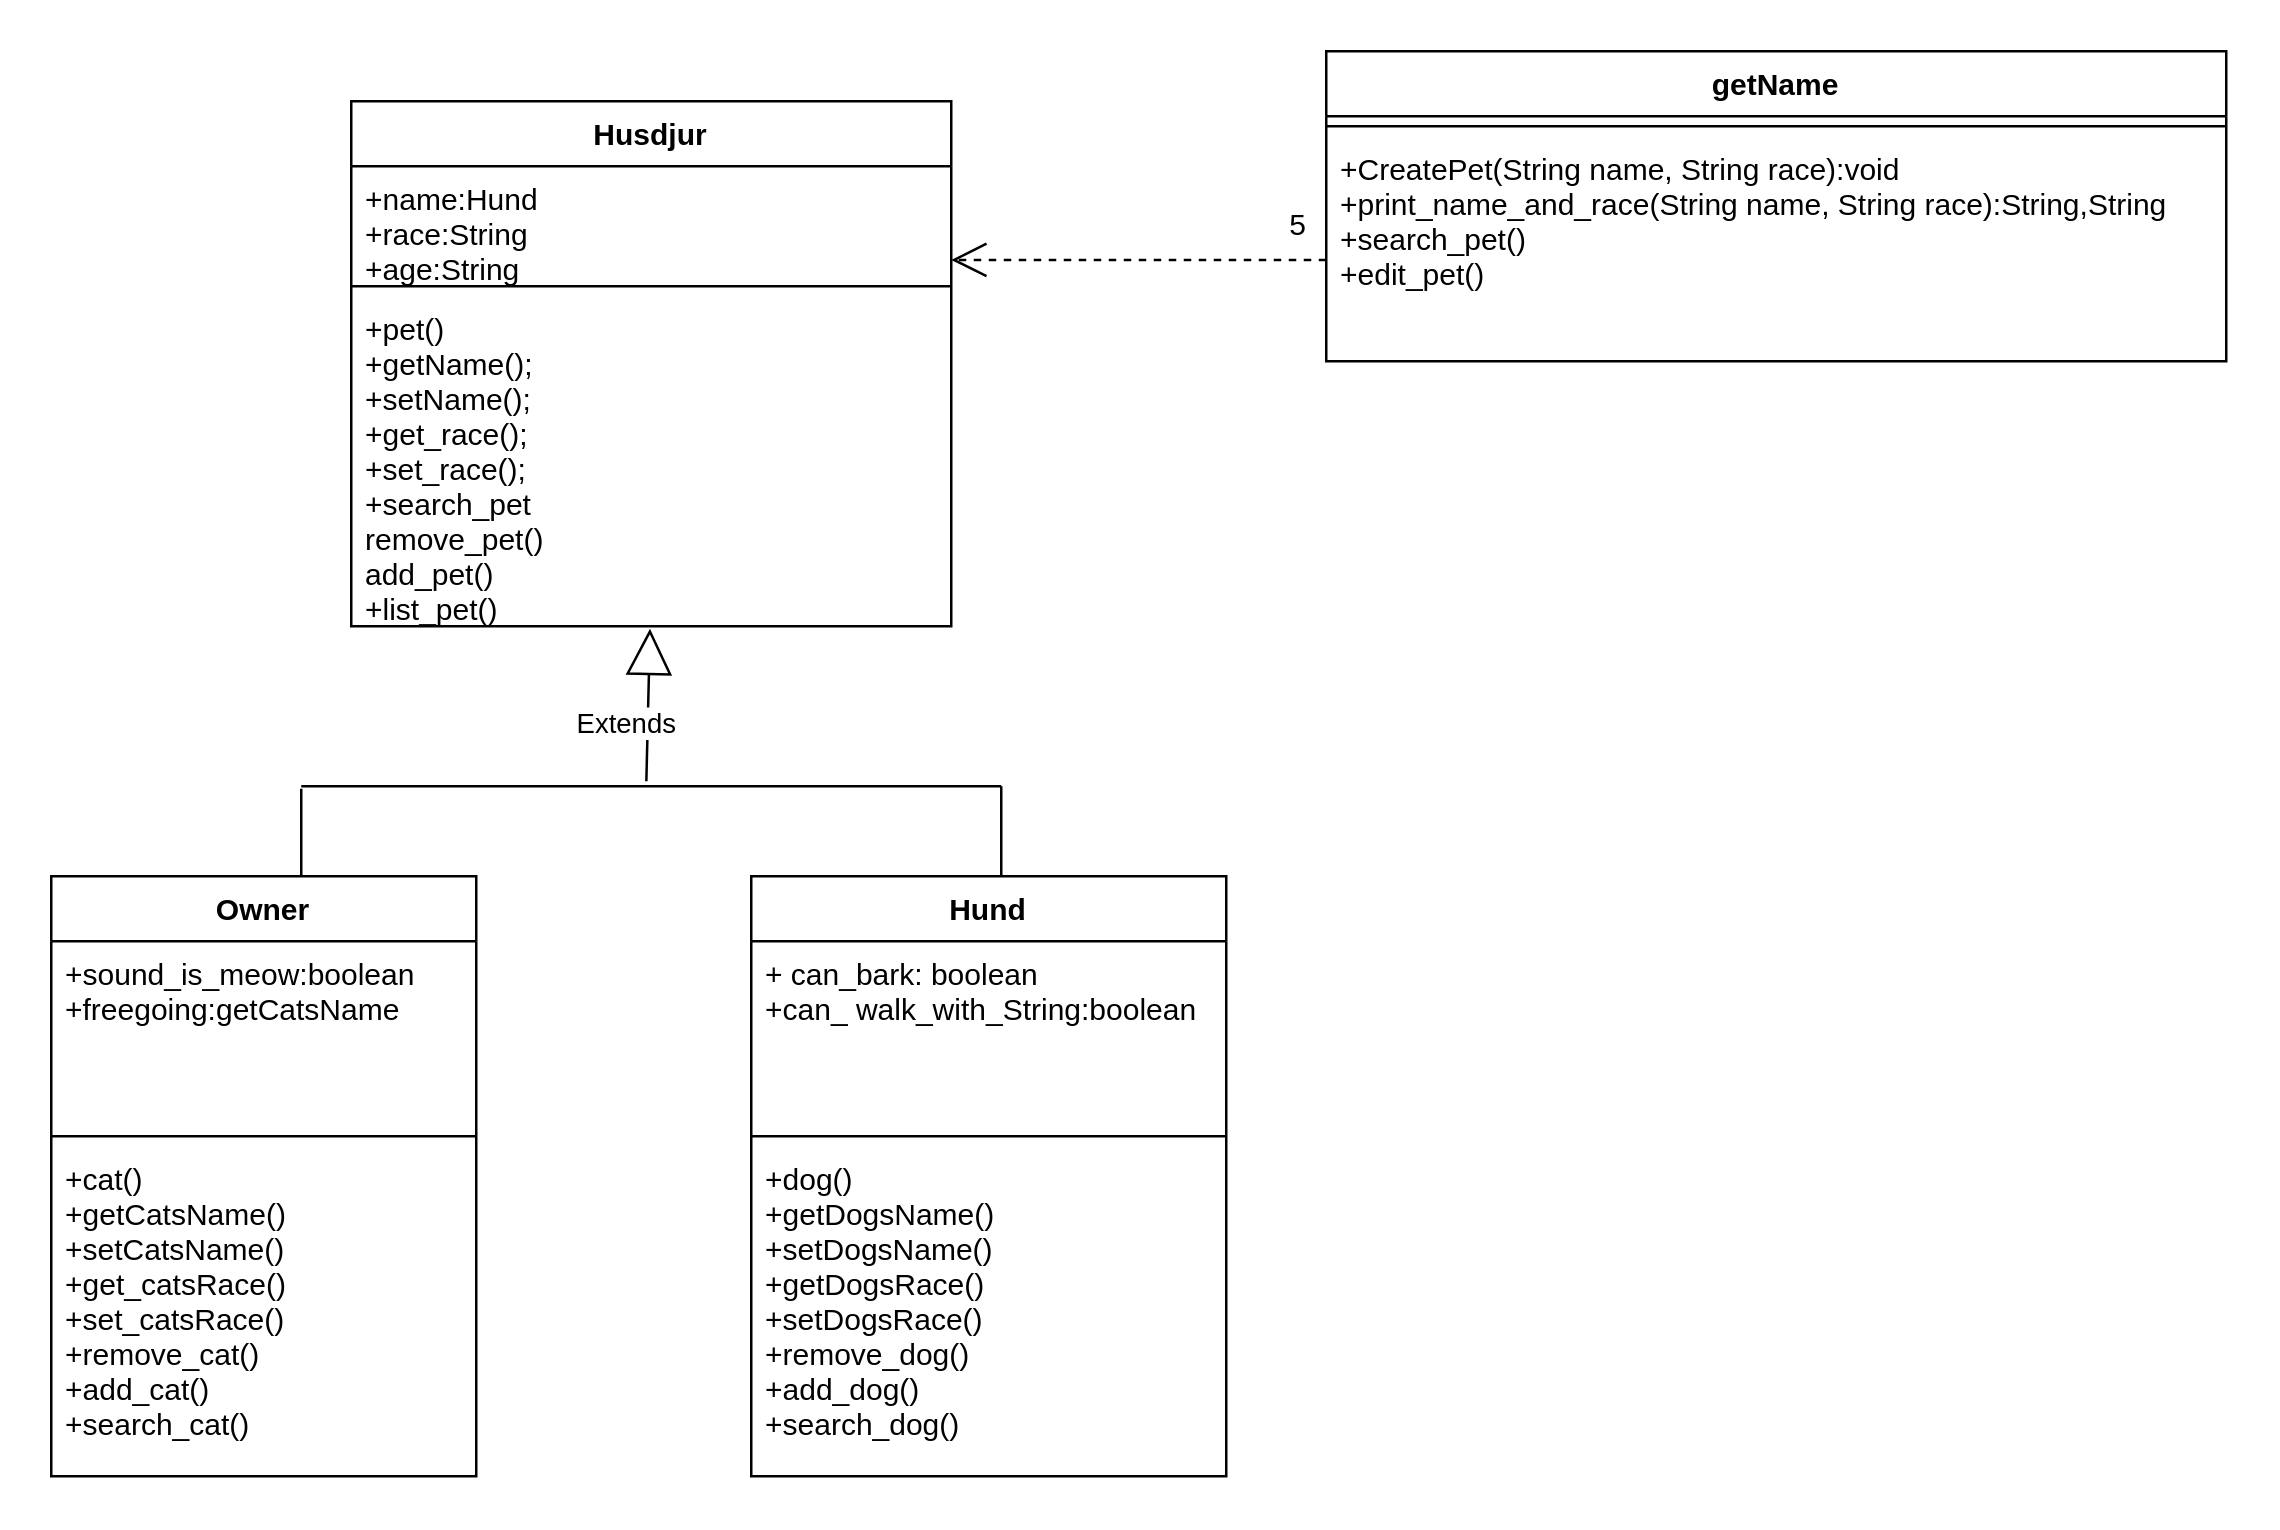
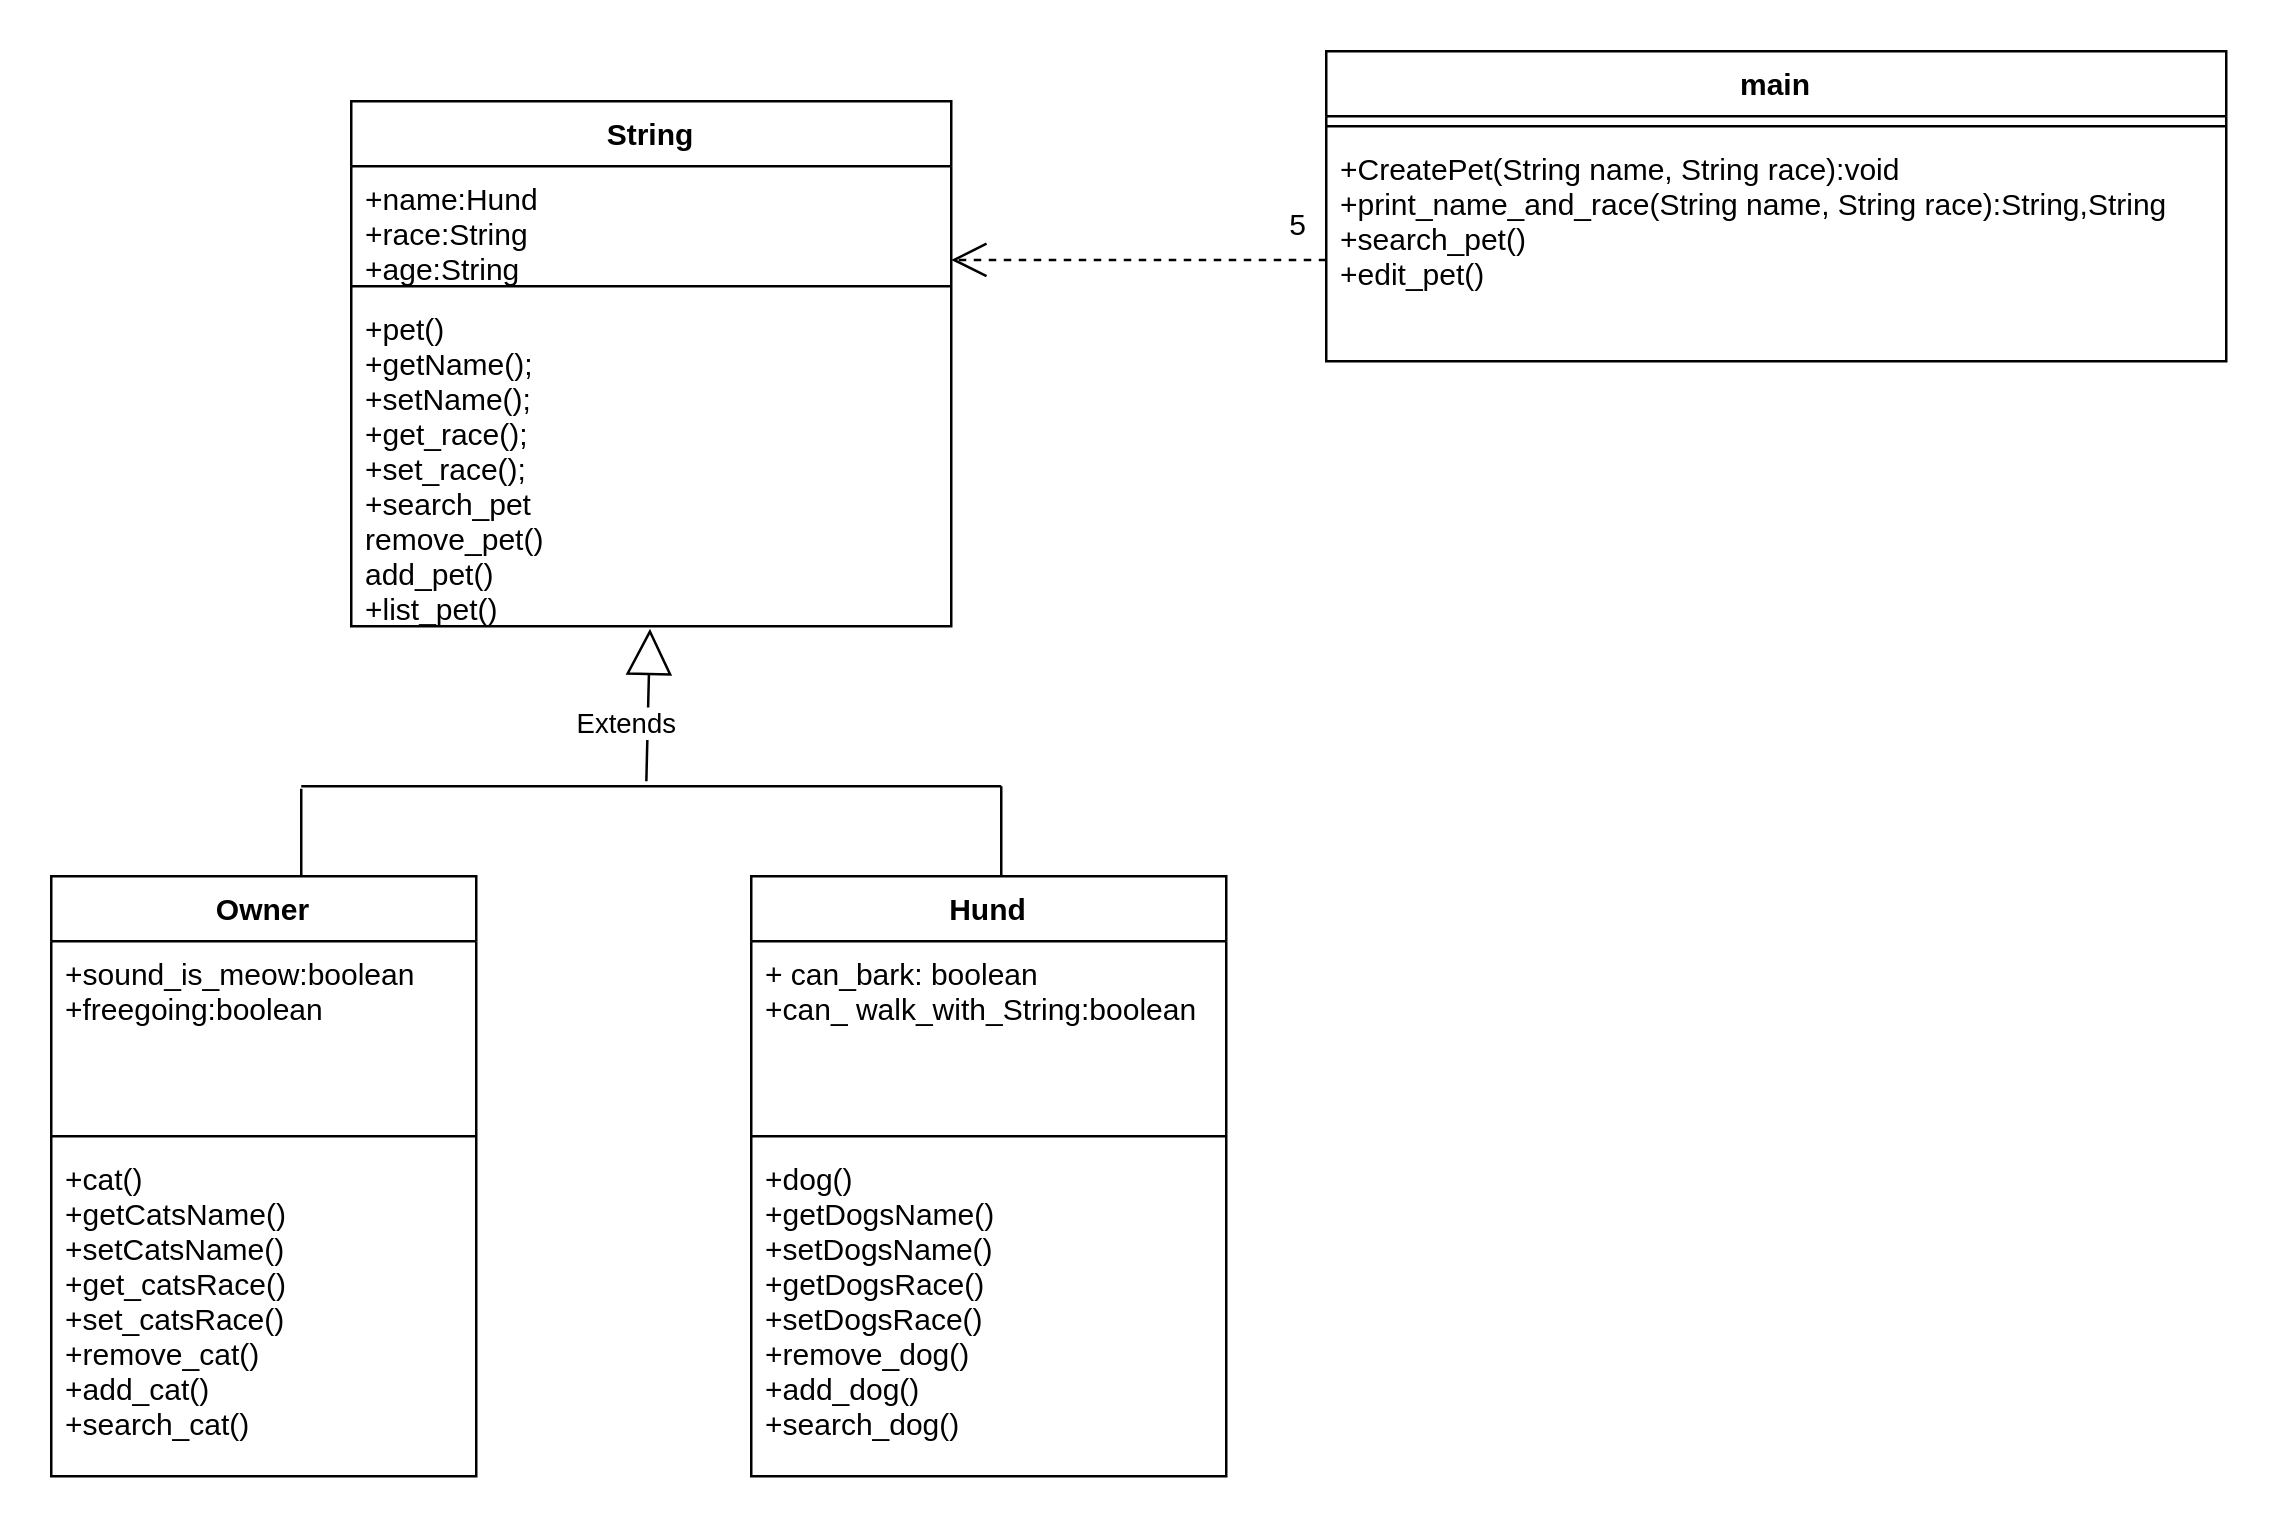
(1775, 85) -> (1775, 85)
(650, 135) -> (650, 135)
(238, 975) -> (238, 975)
